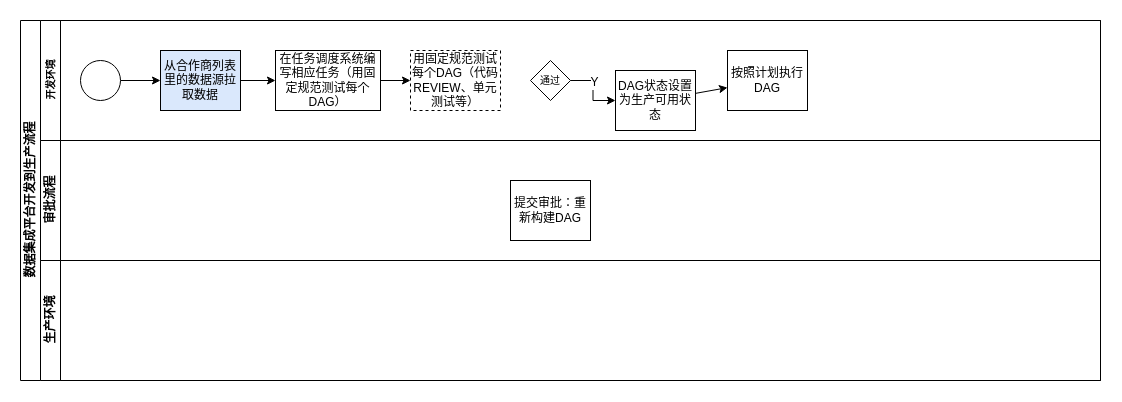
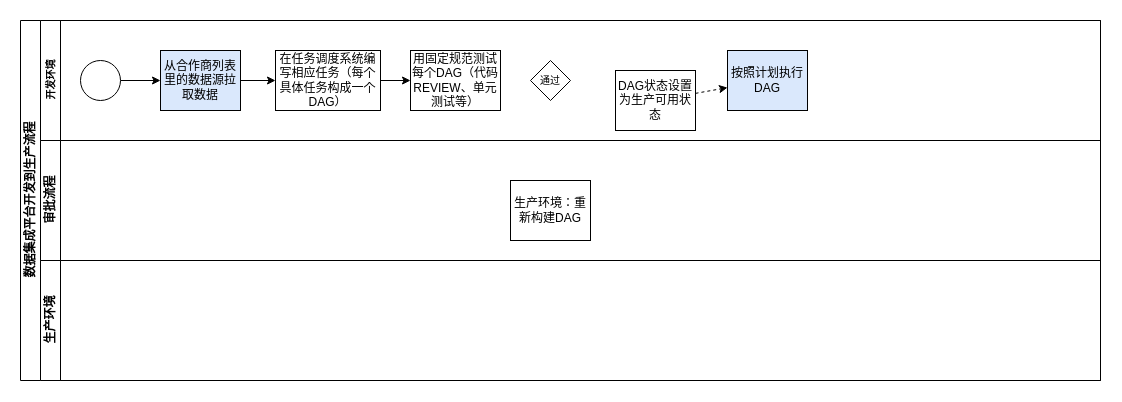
(328, 81) -> (328, 81)
(456, 81) -> (456, 81)
(768, 81) -> (768, 81)
(593, 88) -> none
(708, 91) -> (708, 91)
(551, 211) -> (551, 211)
